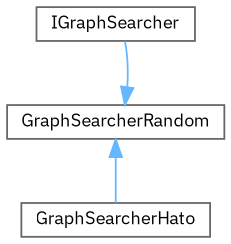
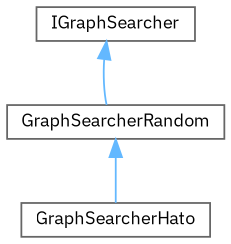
(128, 64) -> (104, 82)
